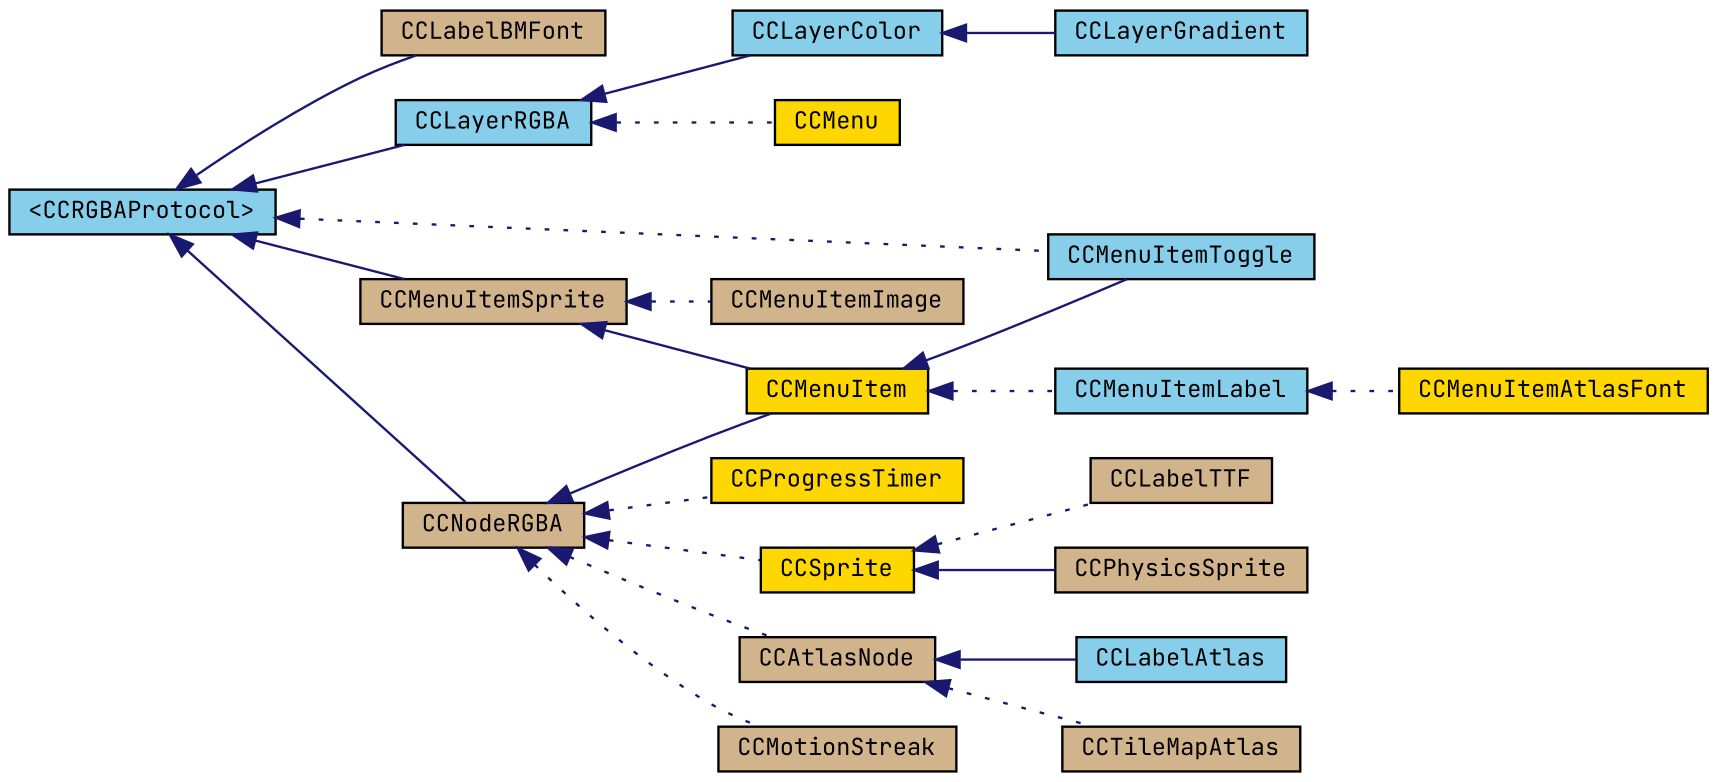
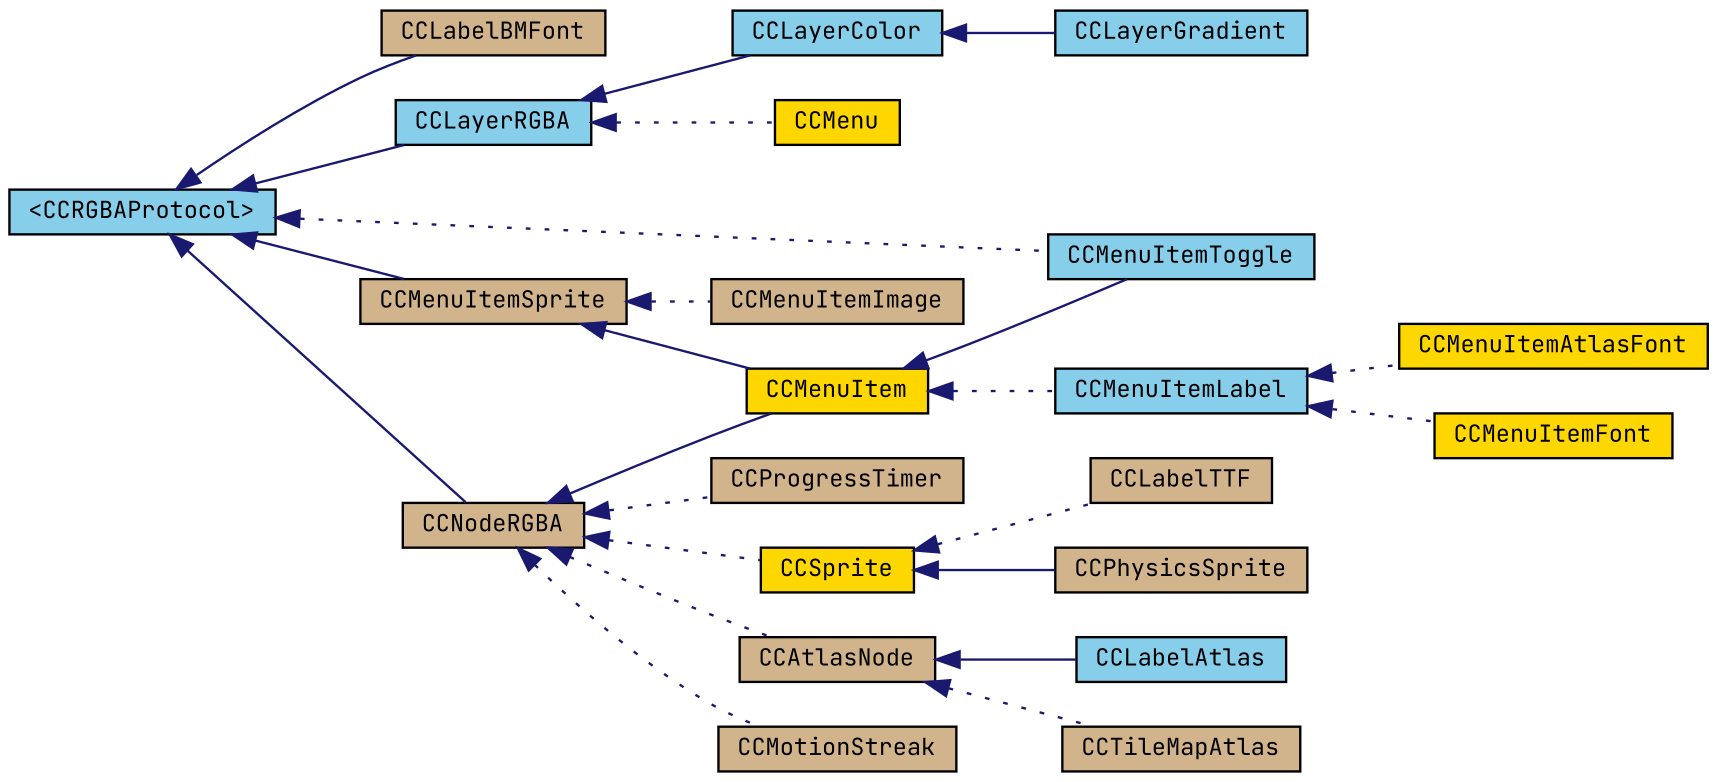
none -> (1553, 436)
(837, 481) -> (837, 481)
